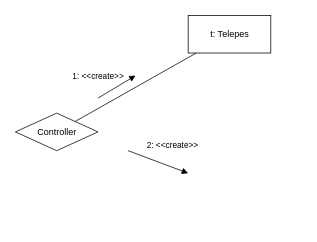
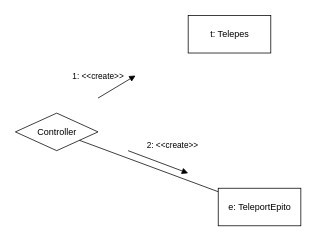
(135, 87) -> none
none -> (148, 166)
none -> (259, 207)
